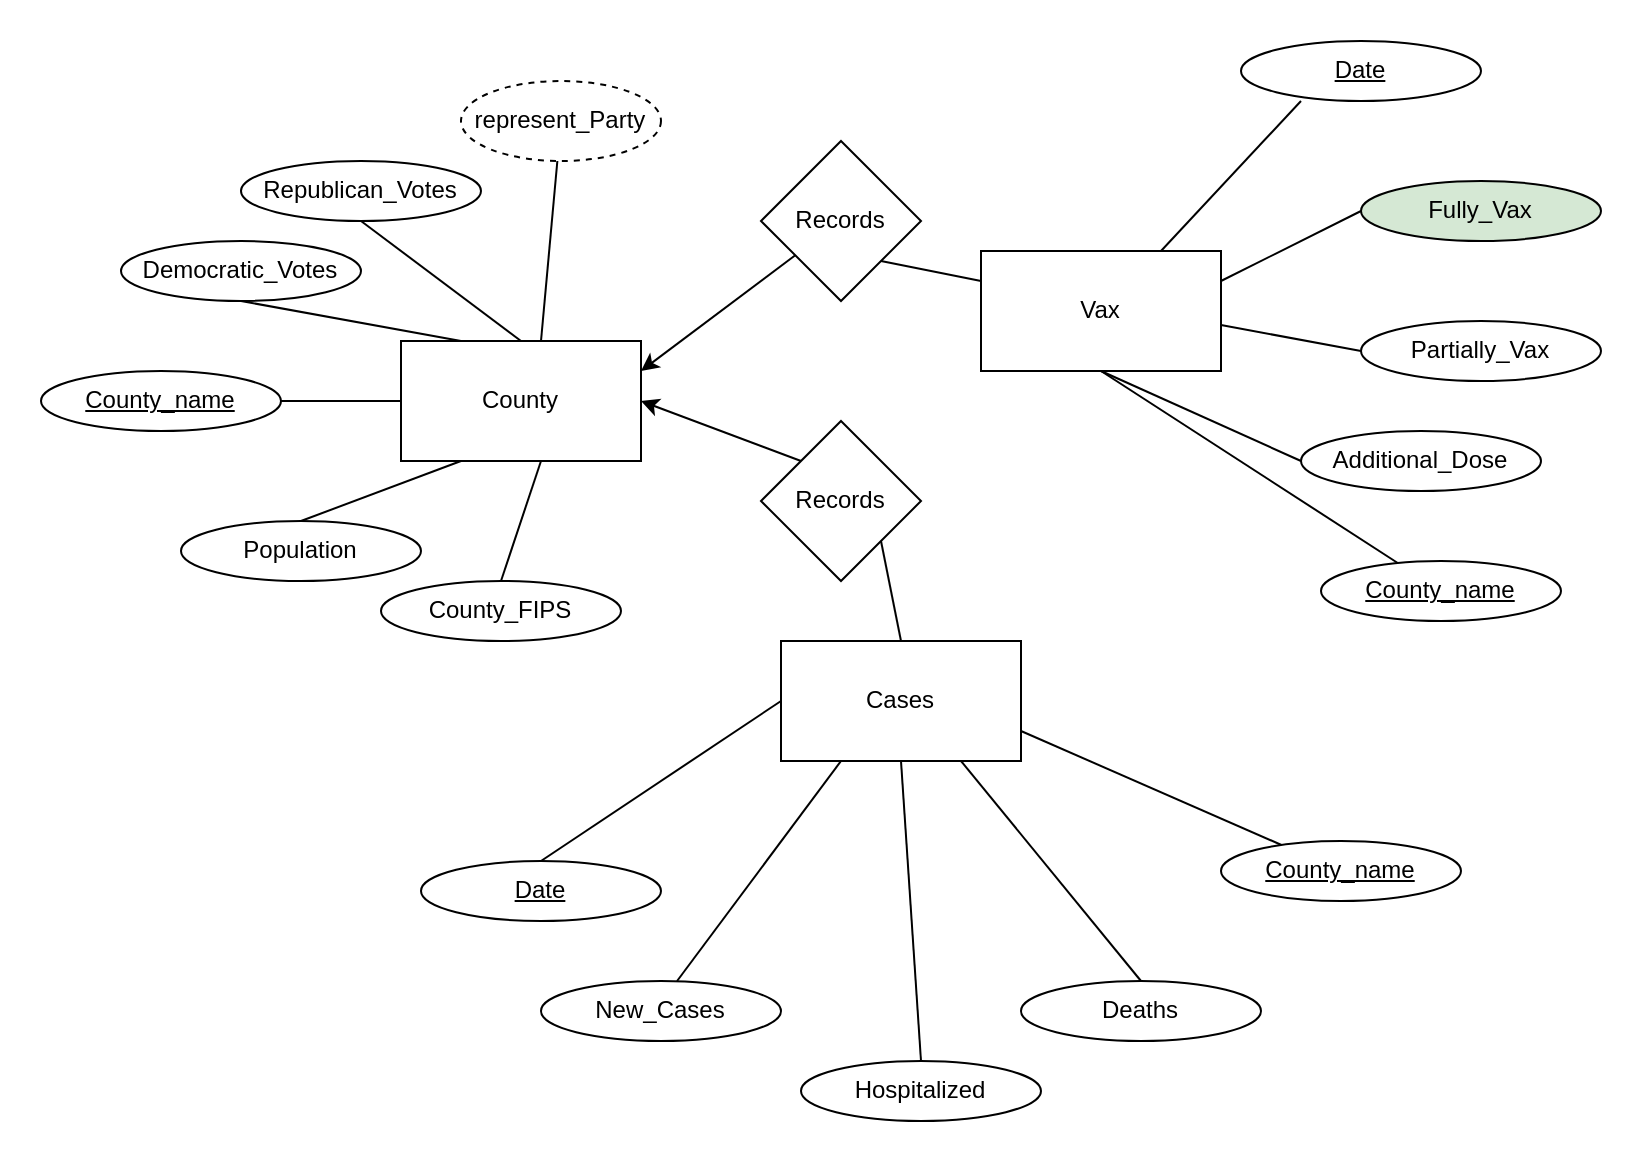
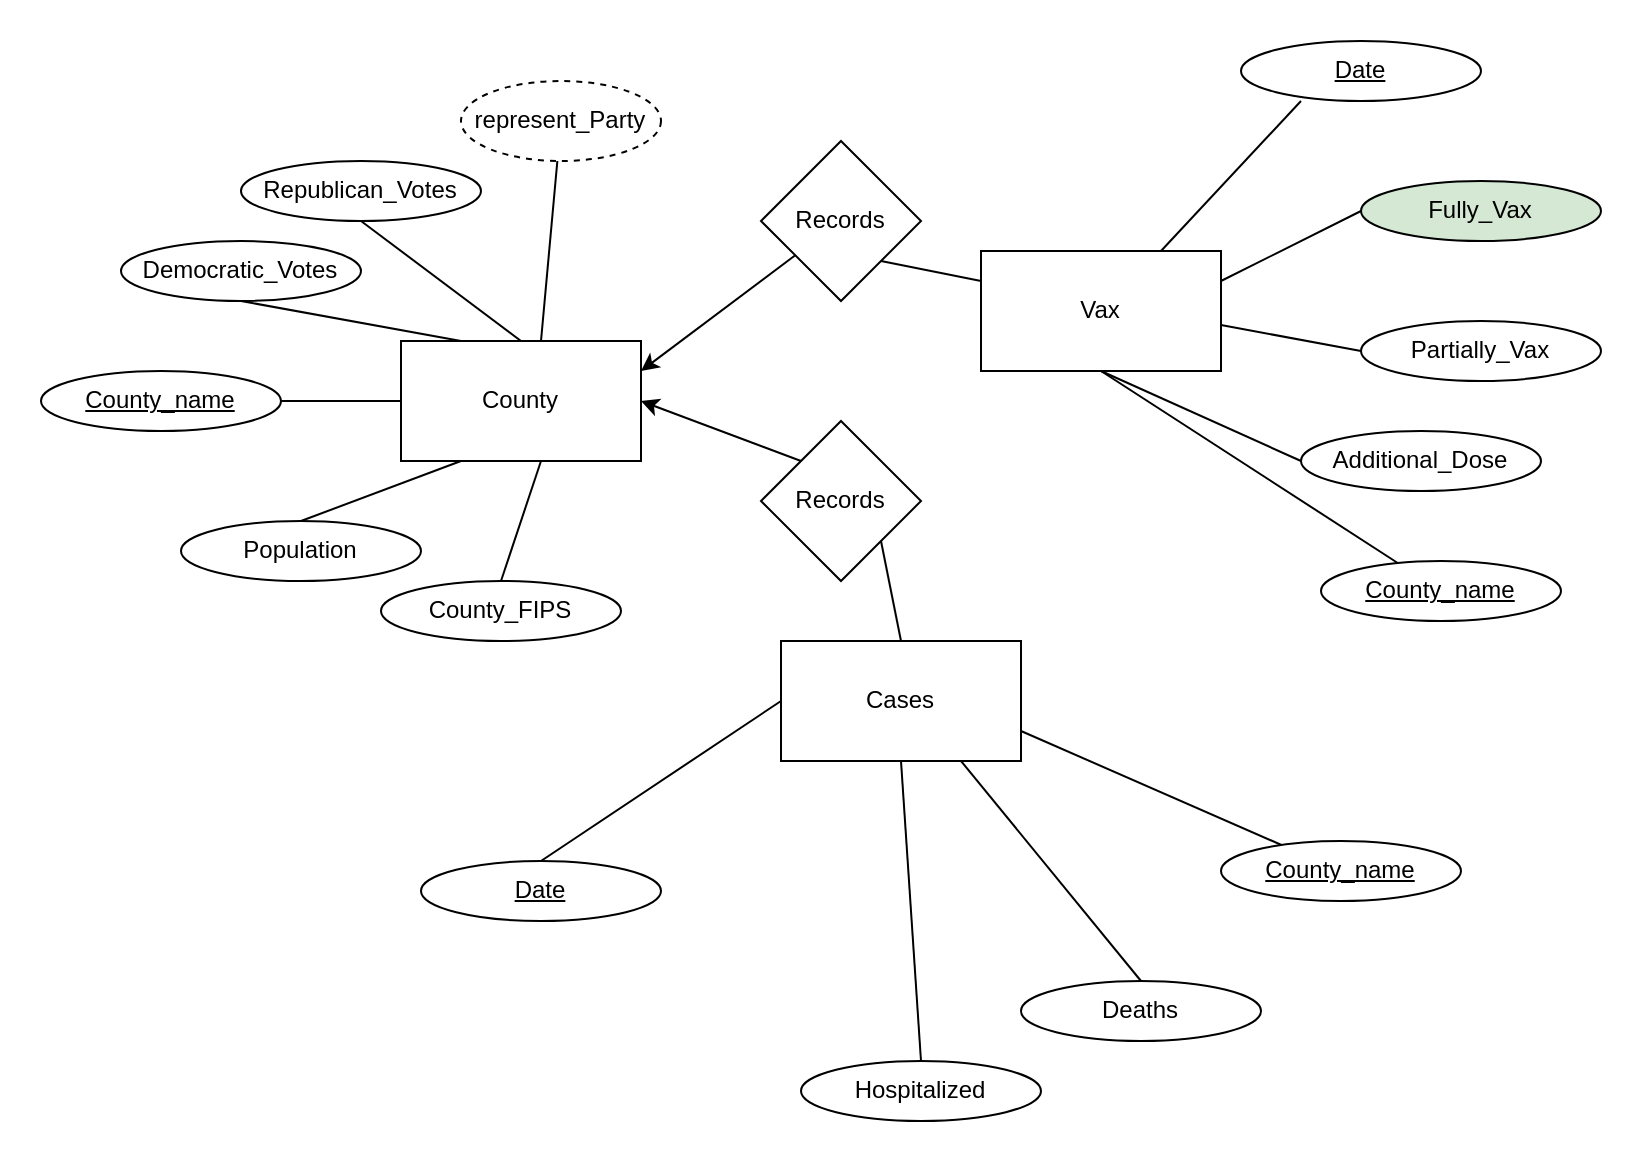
(759, 871) -> none
(661, 1011) -> none
